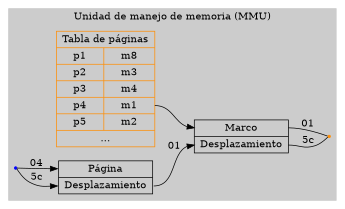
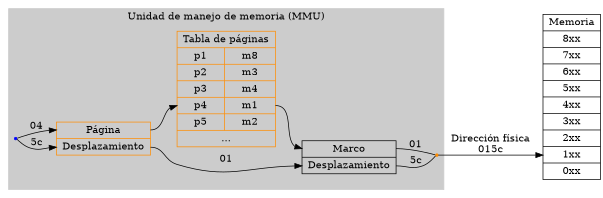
none -> (572, 97)
none -> (162, 121)
(106, 177) -> (103, 139)
